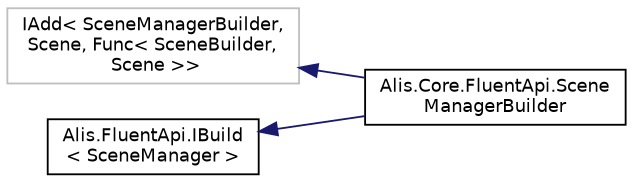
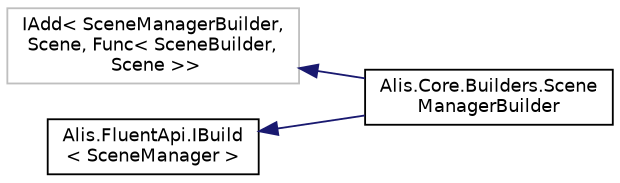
(495, 97) -> (489, 97)
